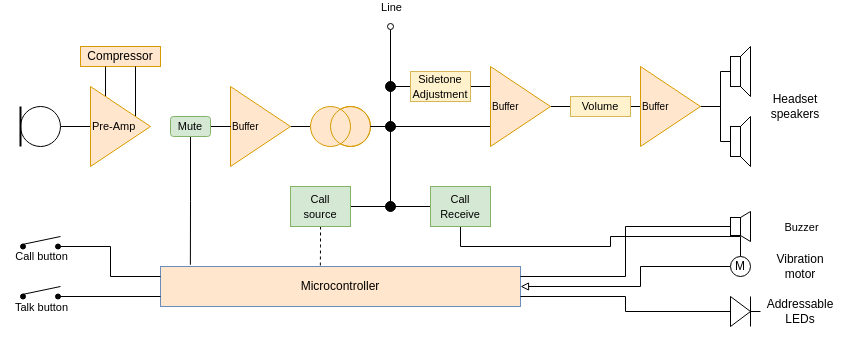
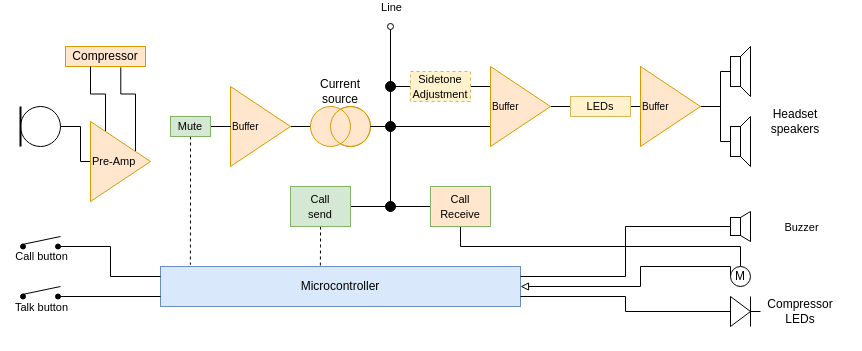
(121, 57) -> (106, 57)
(441, 87) -> (441, 87)
none -> (341, 92)
(601, 107) -> (601, 107)
(796, 107) -> (796, 122)
(121, 127) -> (121, 162)
(191, 127) -> (191, 127)
(191, 200) -> (191, 200)
(321, 207) -> (321, 207)
(461, 207) -> (461, 207)
(741, 267) -> (741, 277)
(801, 267) -> none
(341, 287) -> (341, 287)
(801, 312) -> (801, 312)
